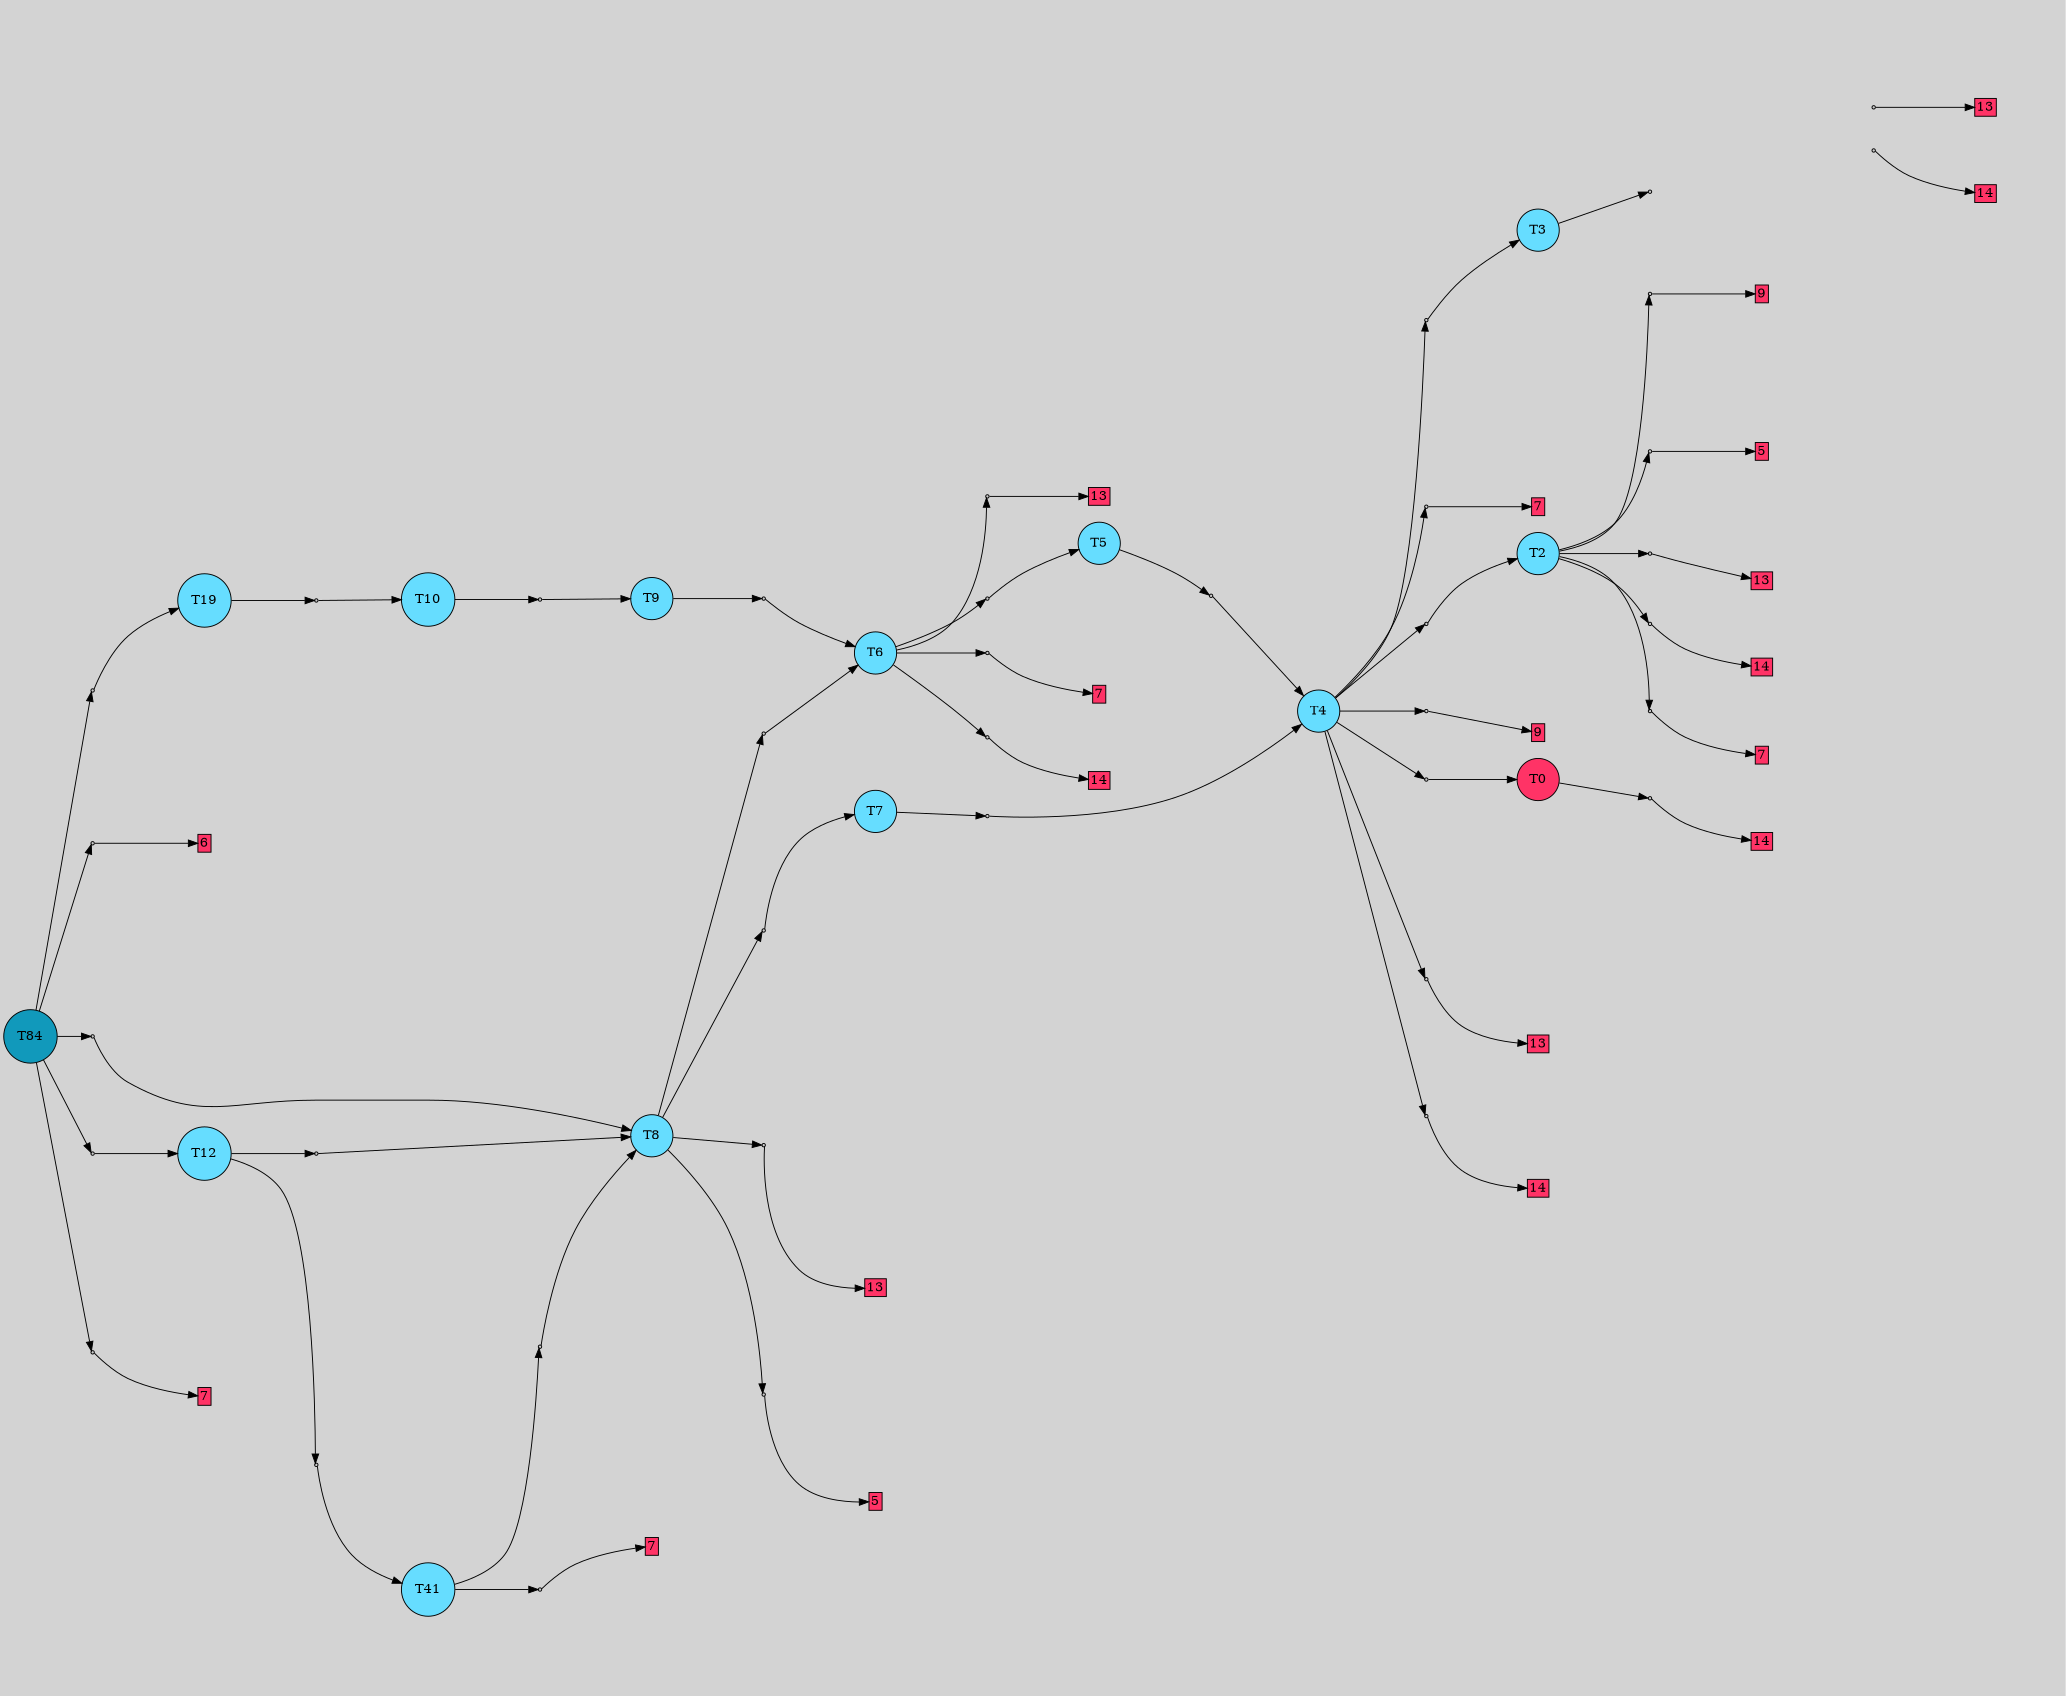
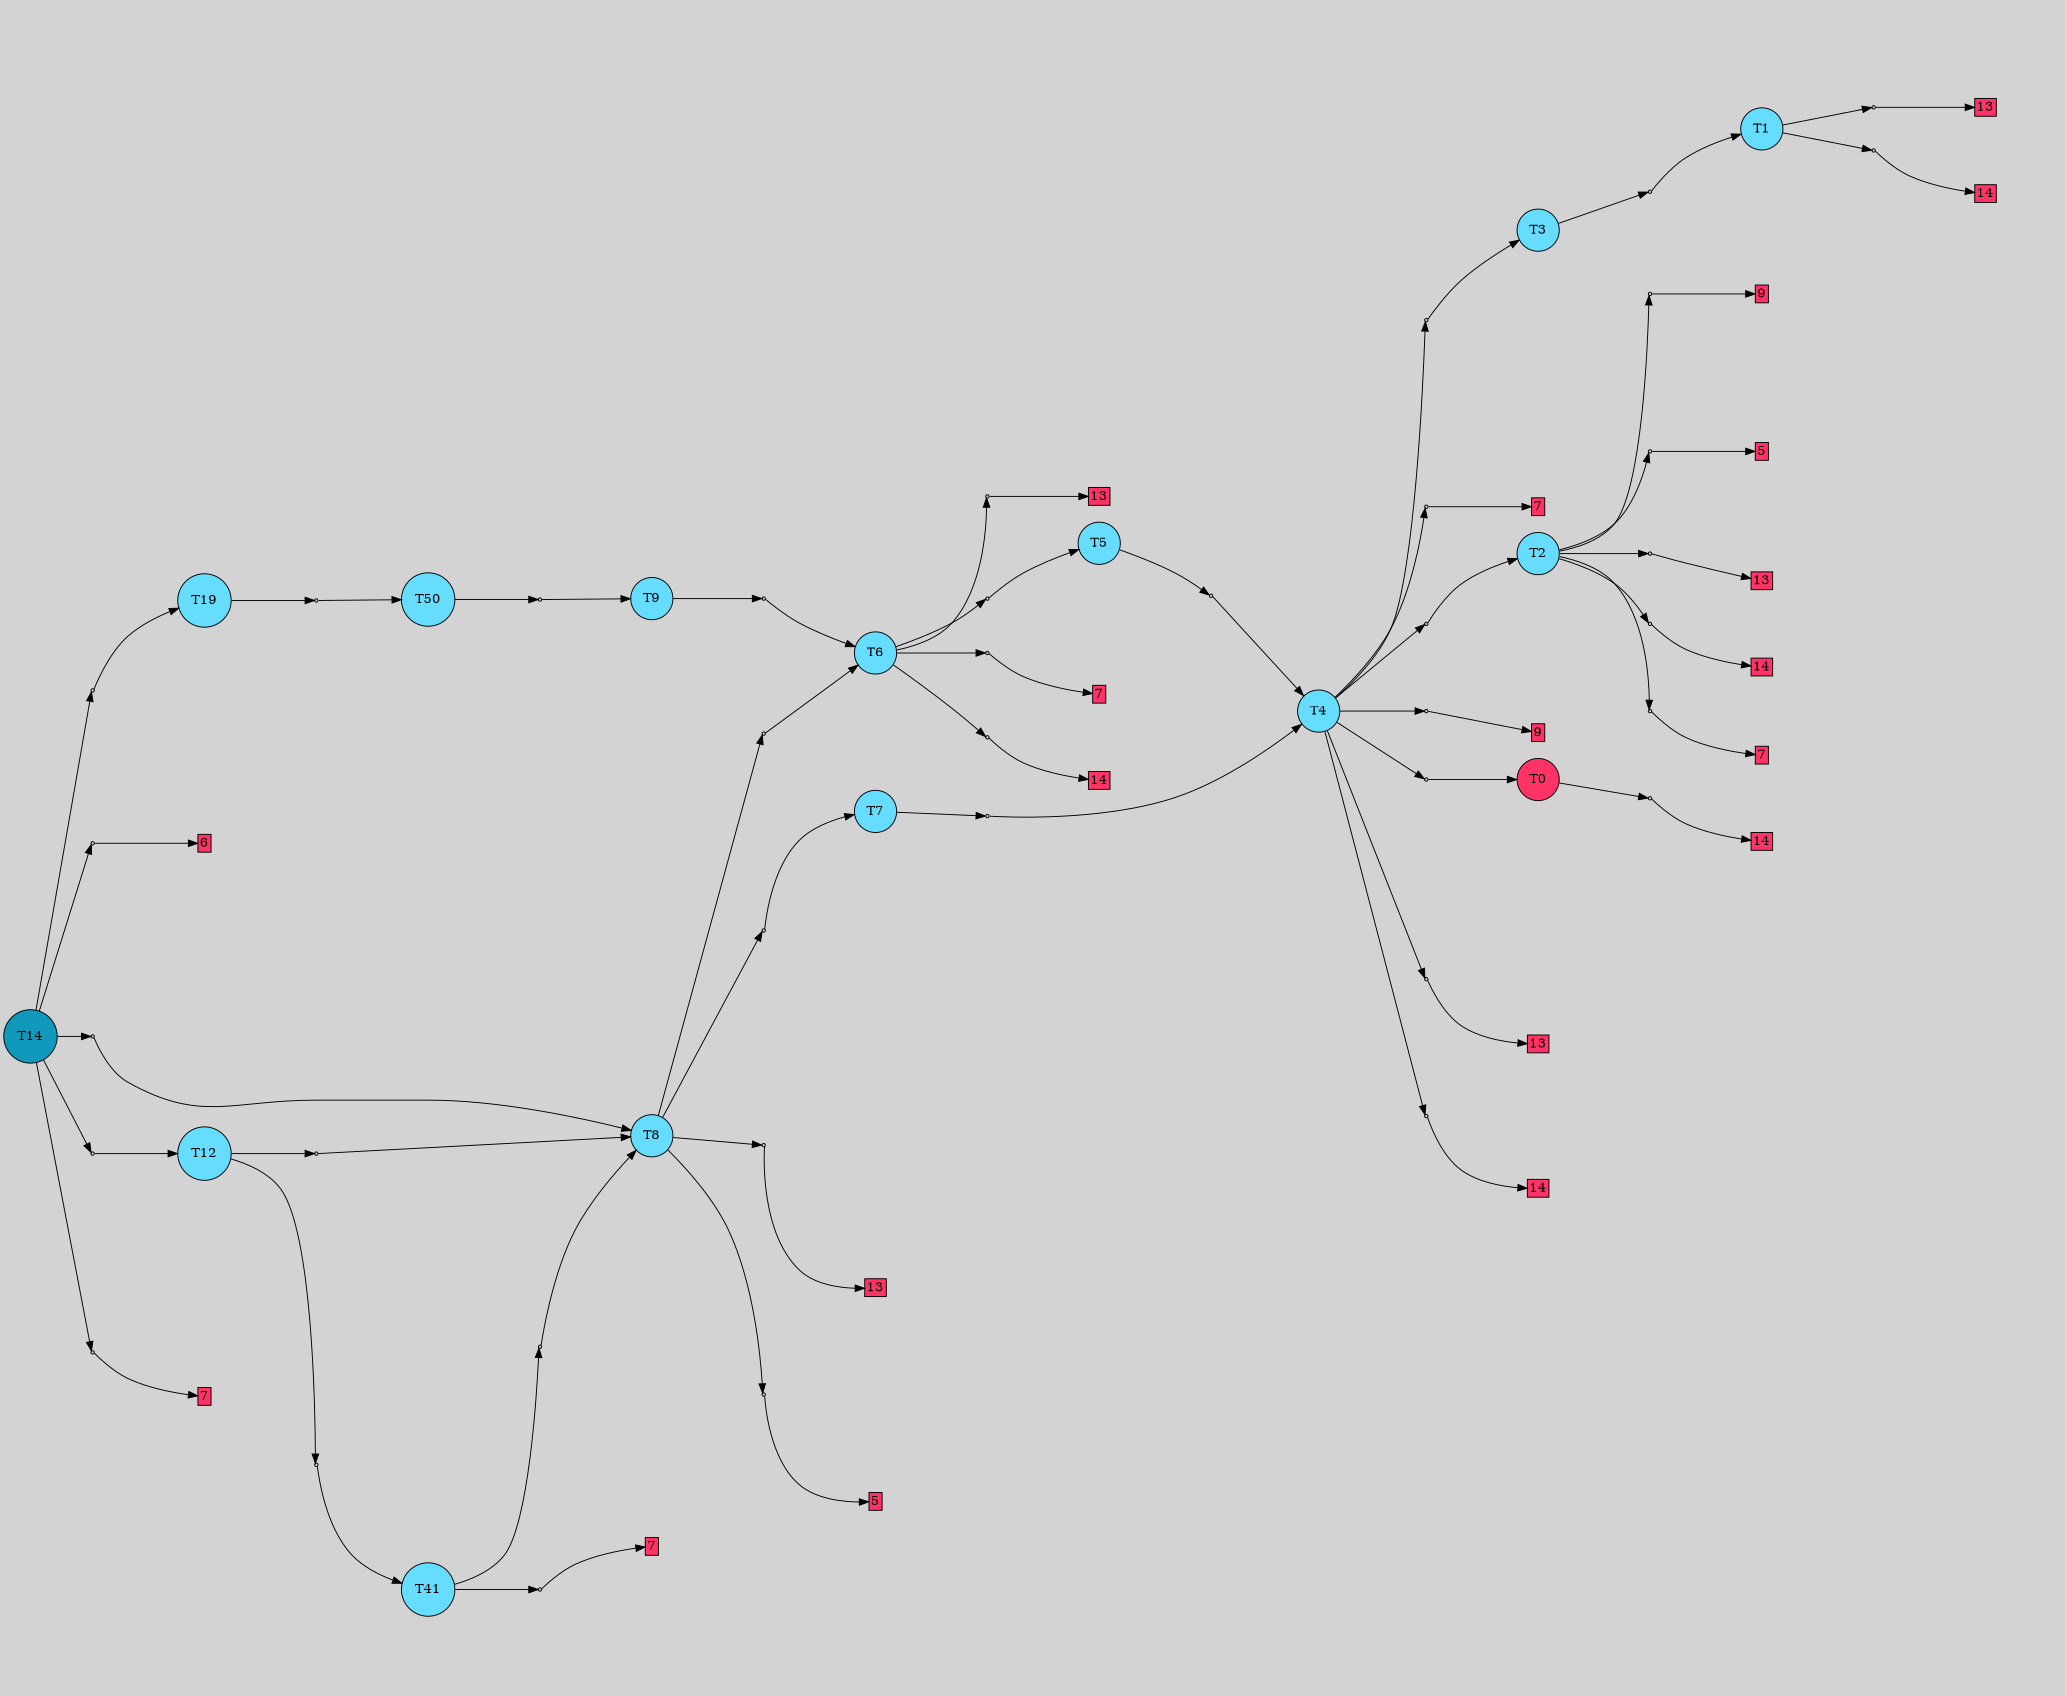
none -> (1762, 129)
(428, 600) -> (428, 600)
(30, 1036) -> (30, 1036)
